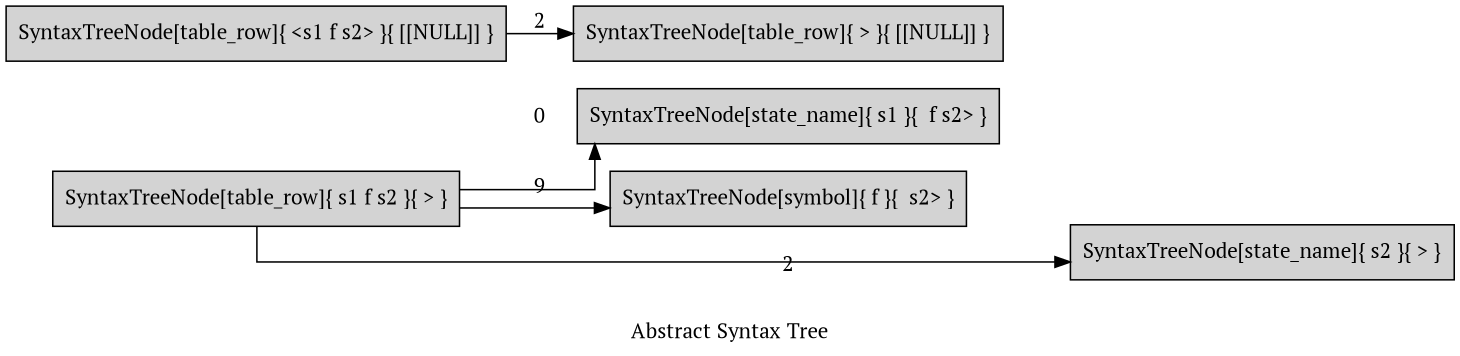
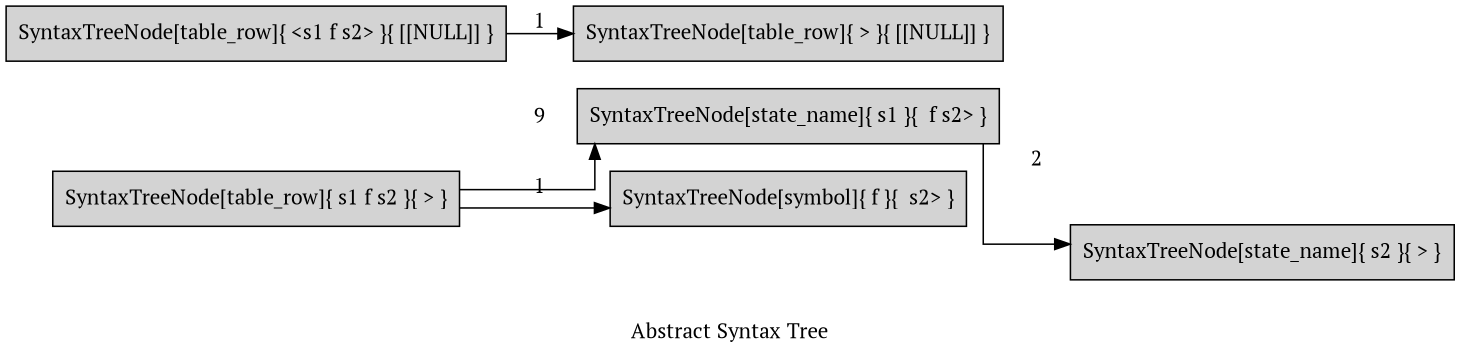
(540, 22) -> (540, 22)
(540, 117) -> (540, 117)
(540, 187) -> (540, 187)
(638, 262) -> (983, 230)
